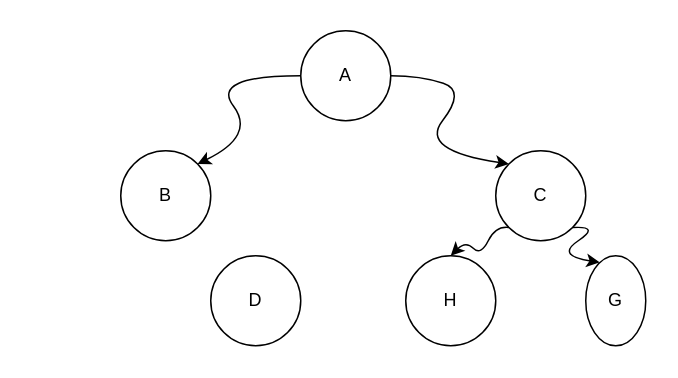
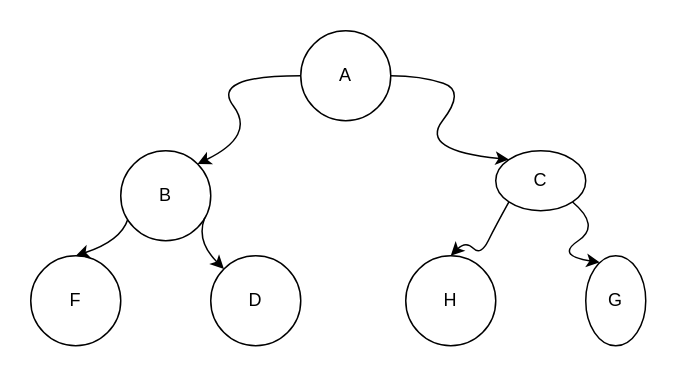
(541, 196) -> (541, 181)
none -> (110, 241)
none -> (204, 241)
none -> (76, 301)
